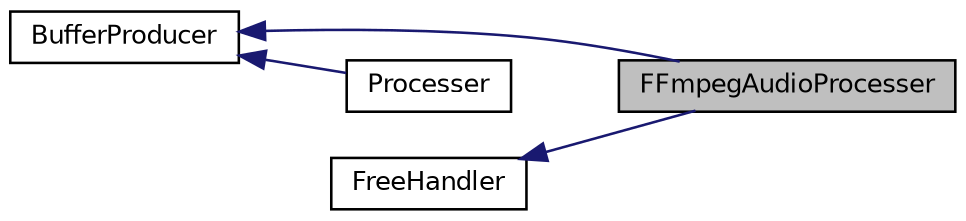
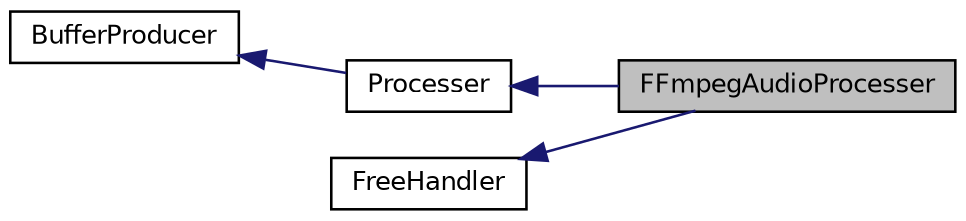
(474, 33) -> (578, 86)
